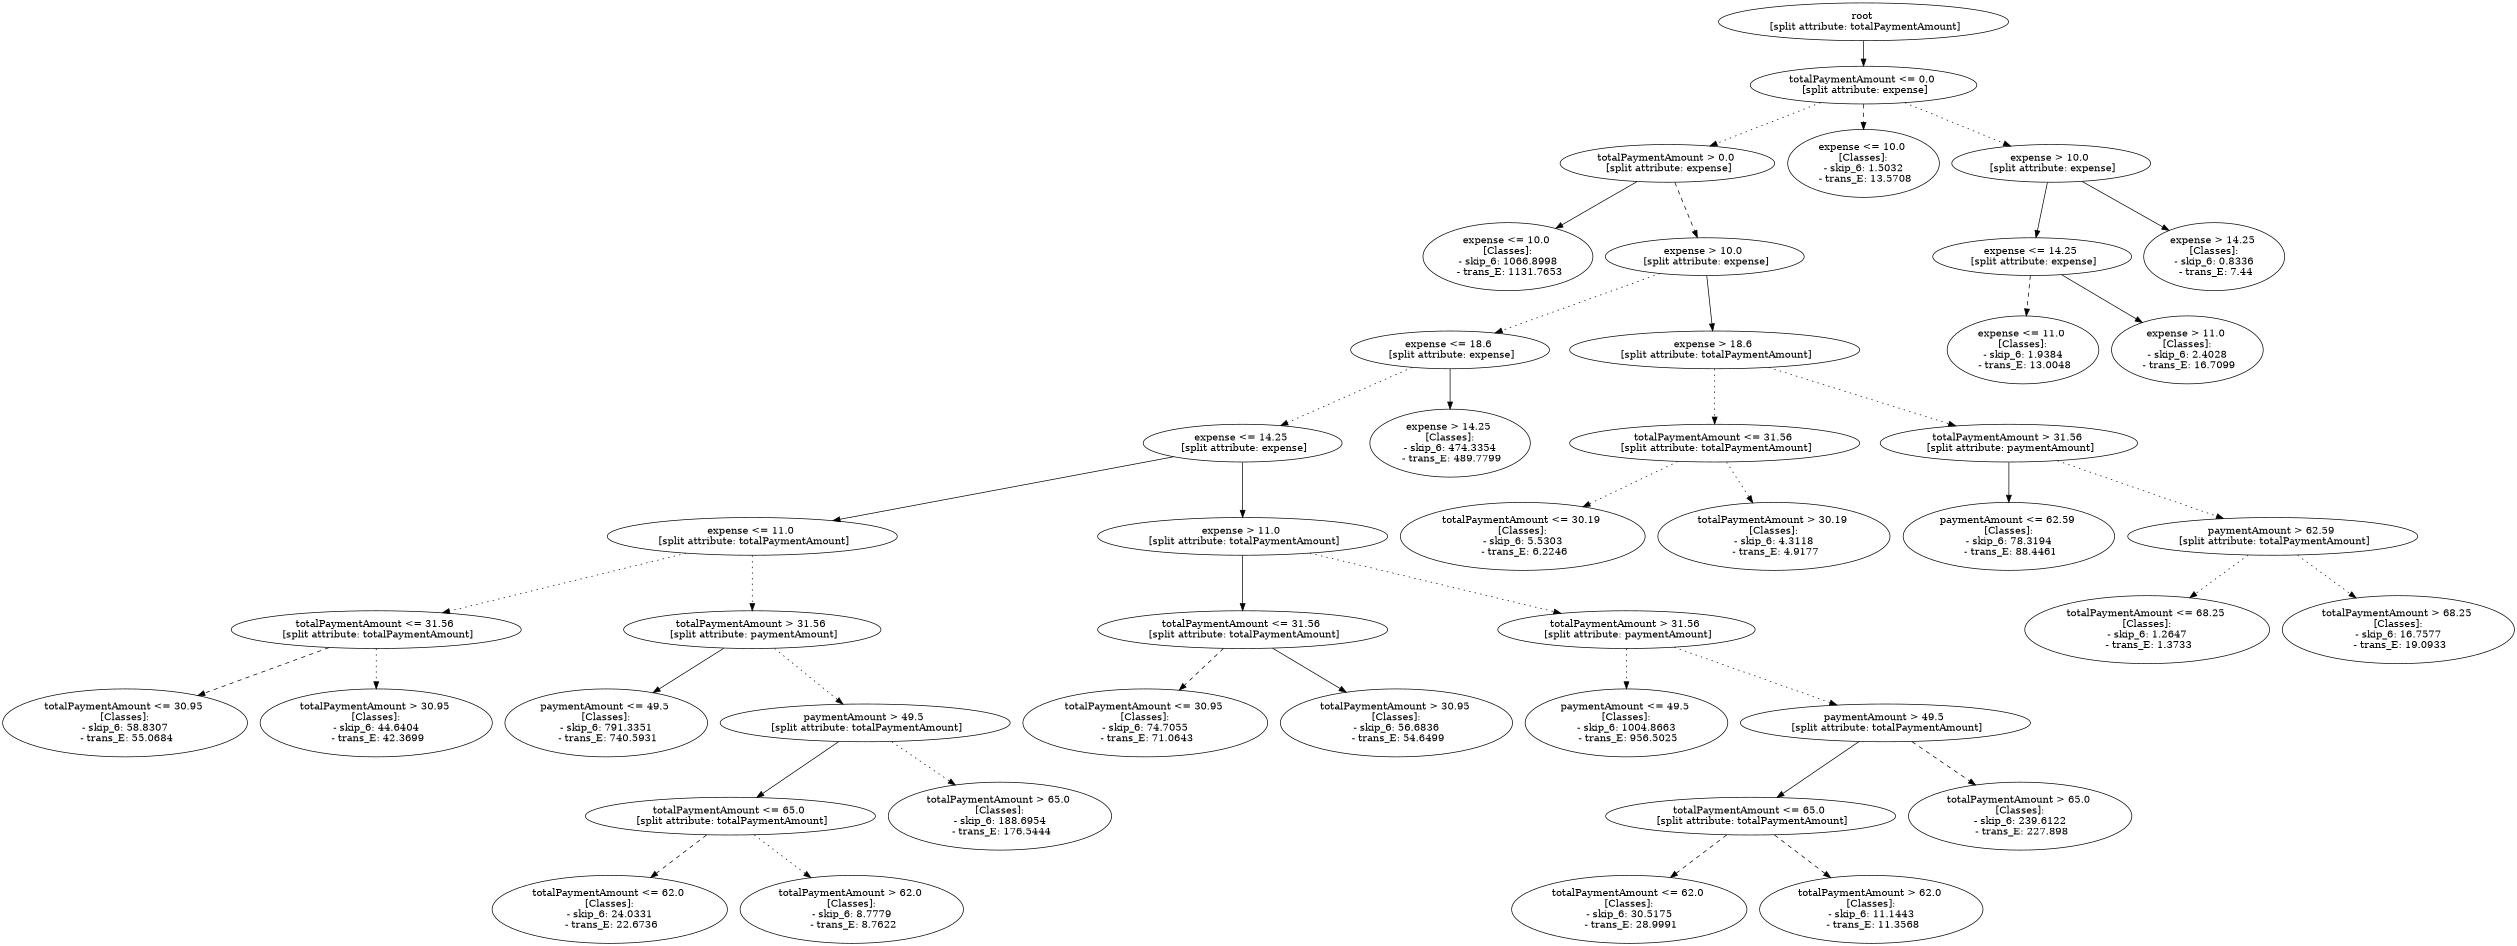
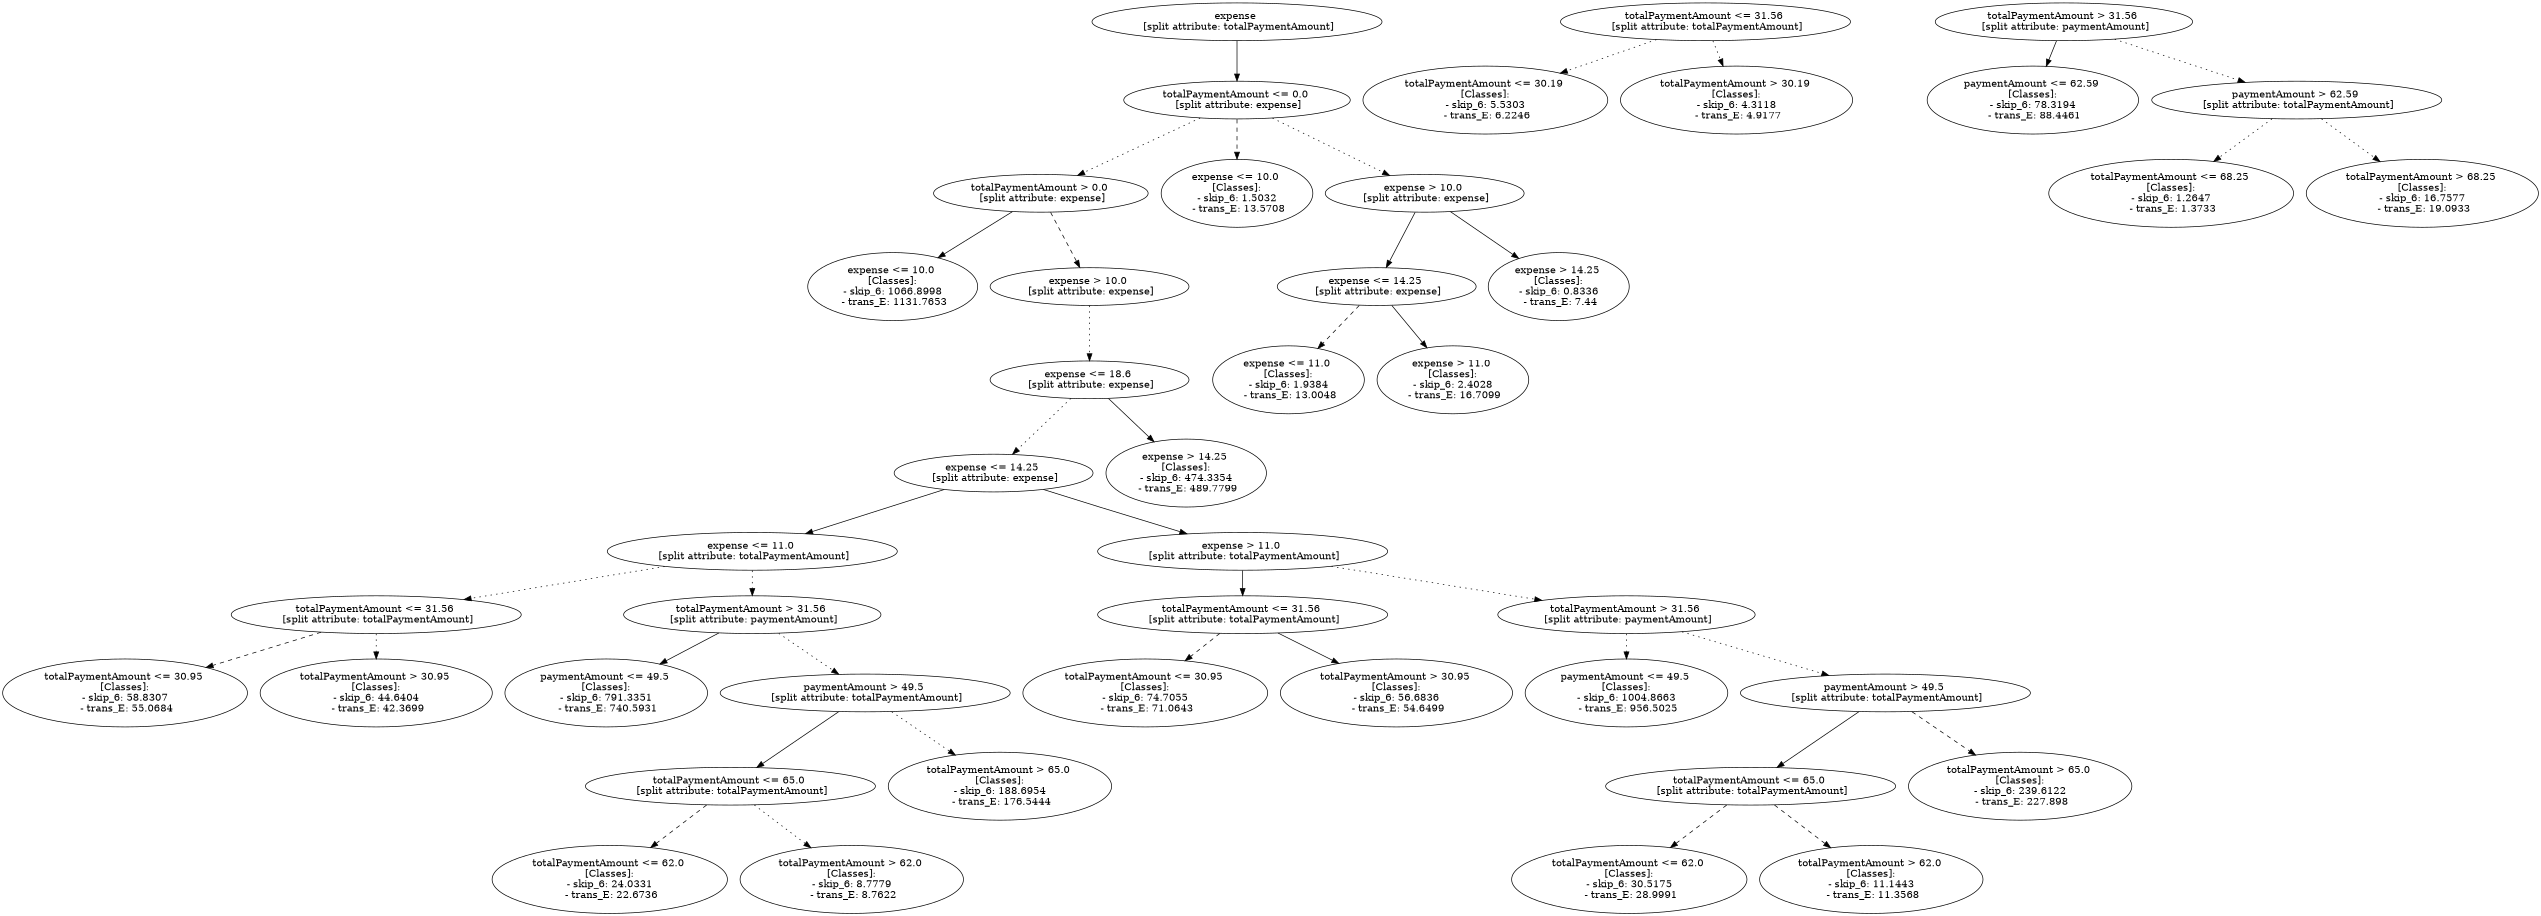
(1864, 22) -> (1237, 22)
(1715, 350) -> none
